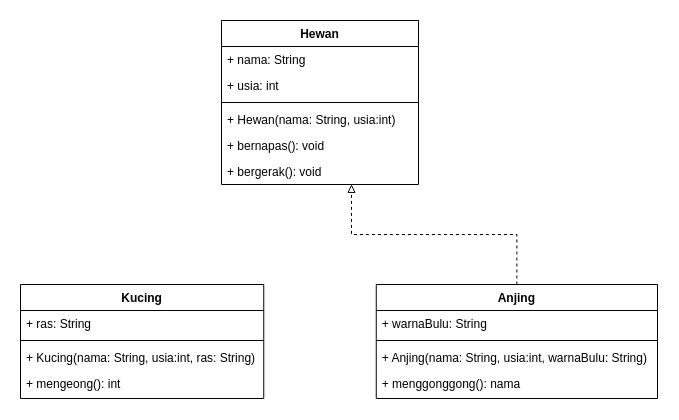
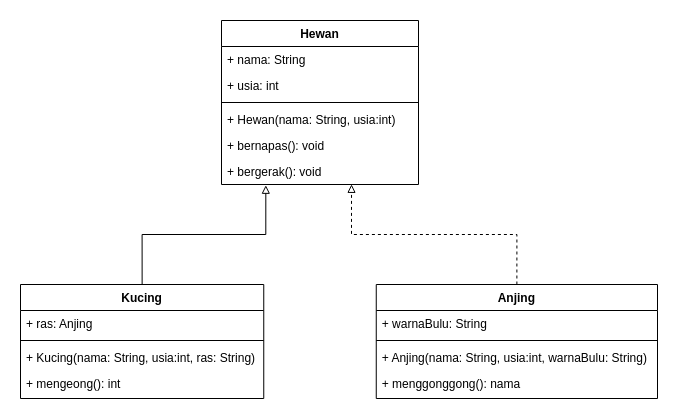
none -> (199, 235)
(63, 324) -> (63, 324)
